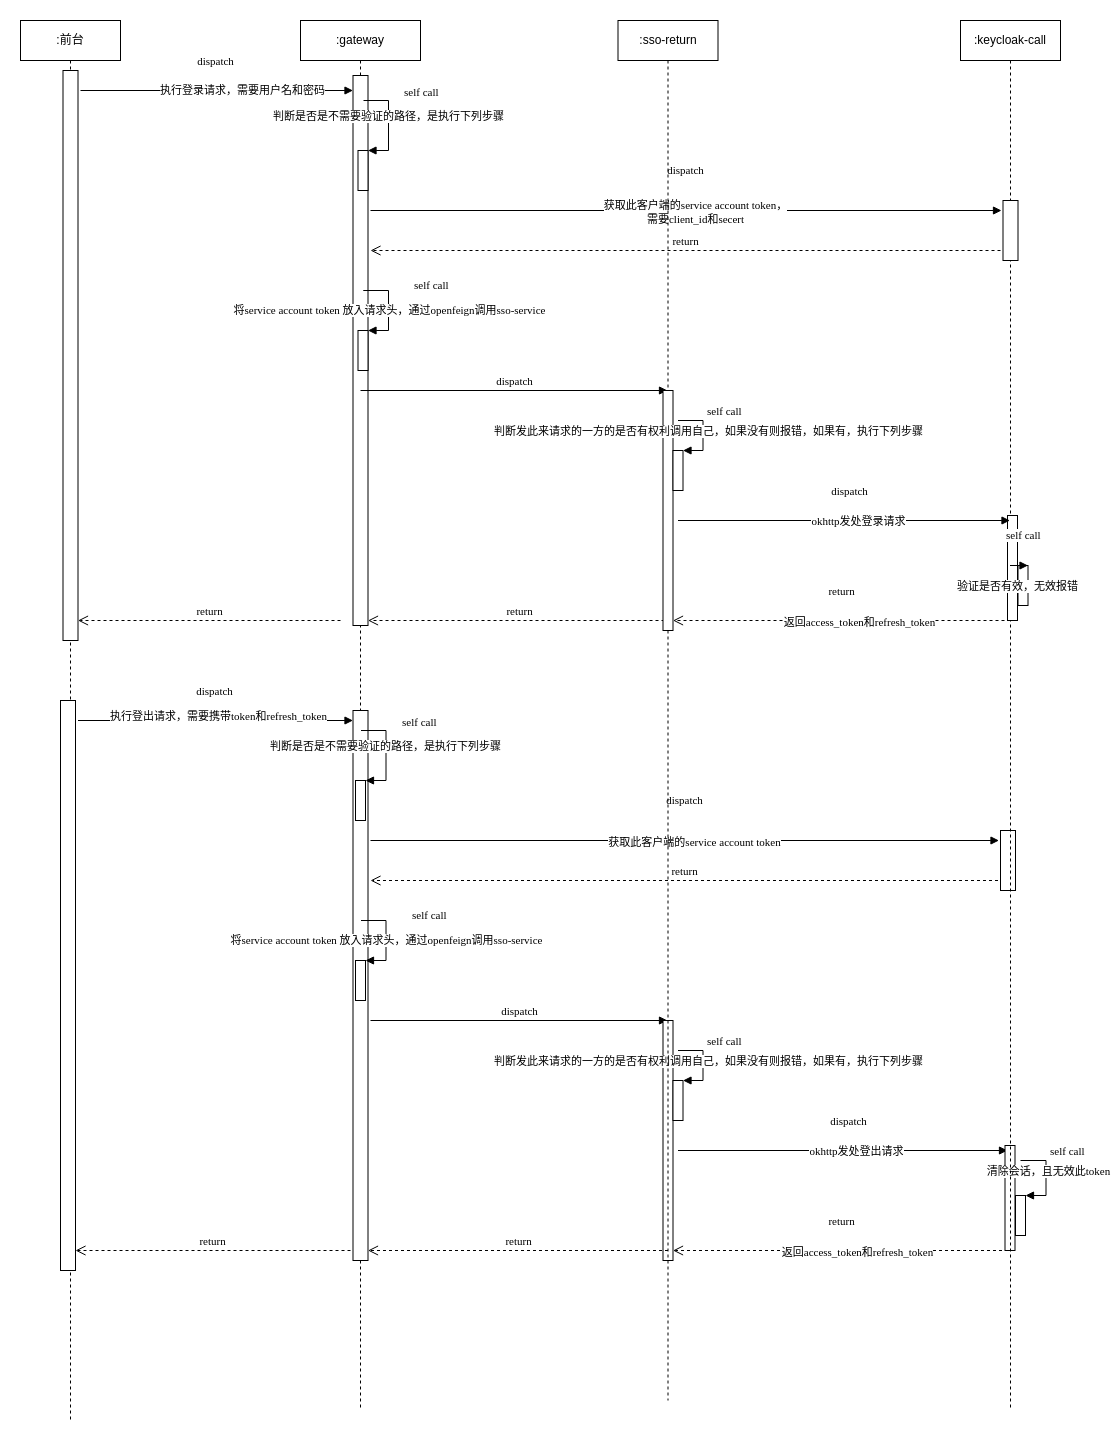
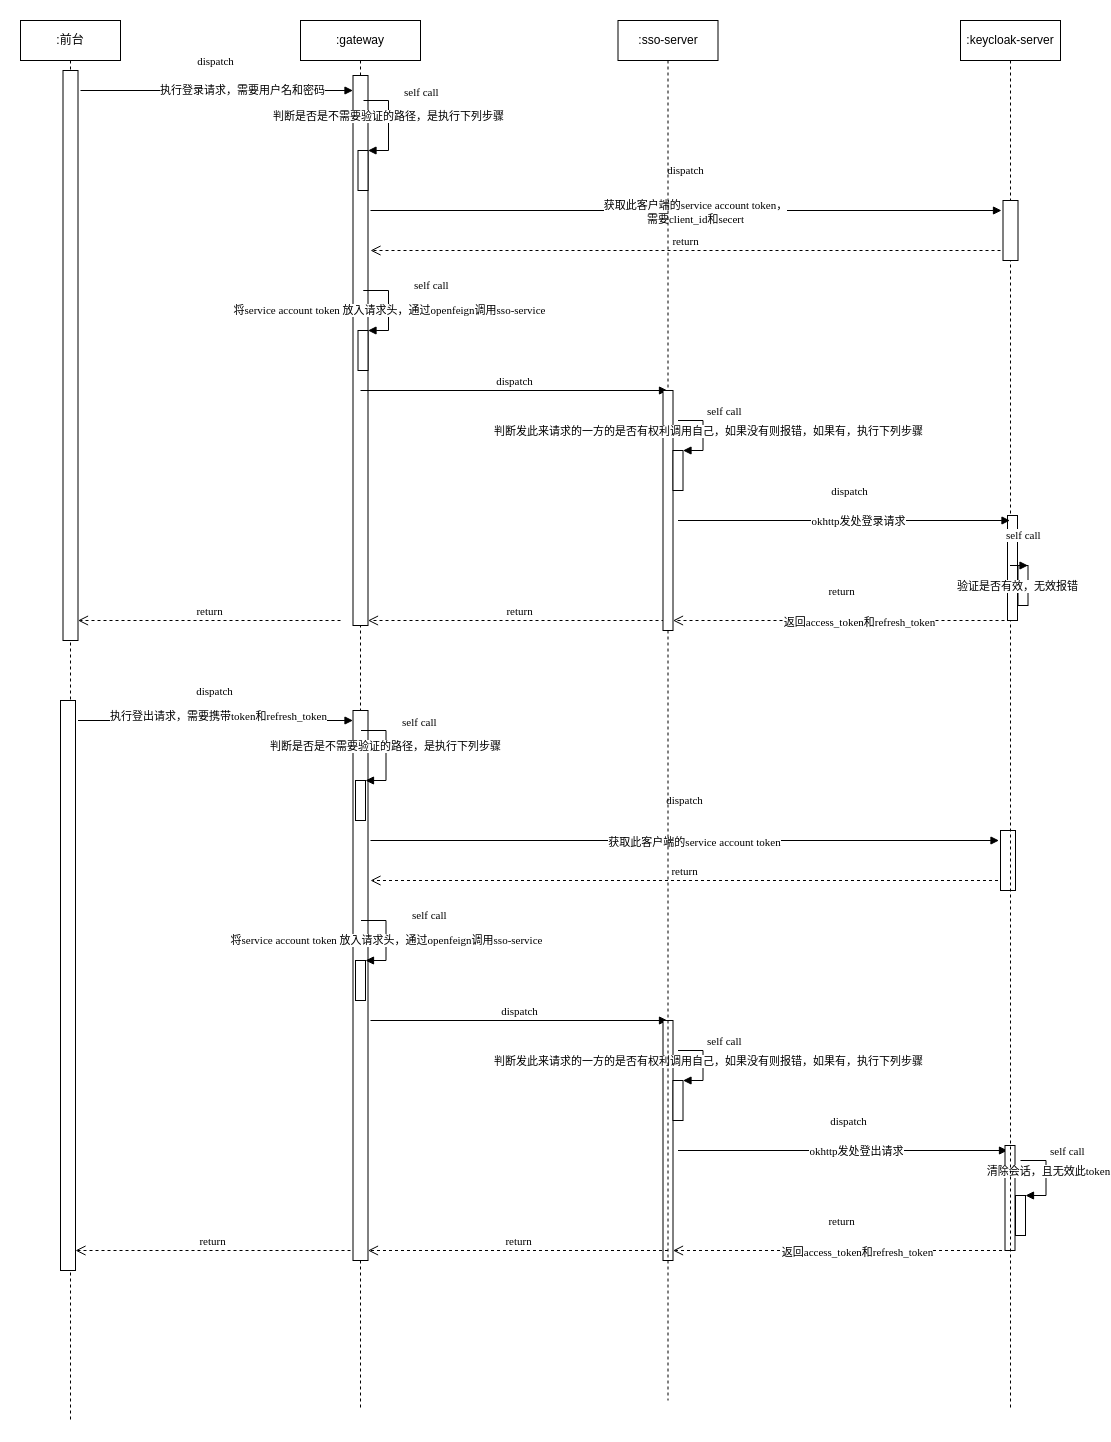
(669, 41) -> (669, 41)
(1011, 41) -> (1011, 41)
